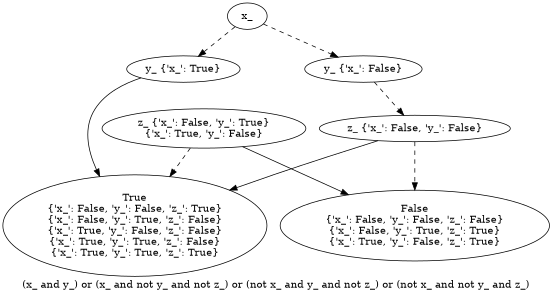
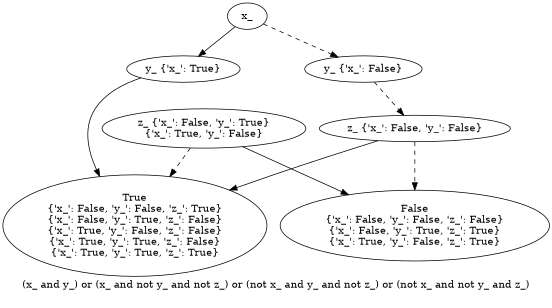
(220, 39) -> (220, 39)
